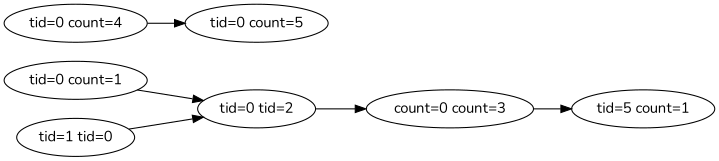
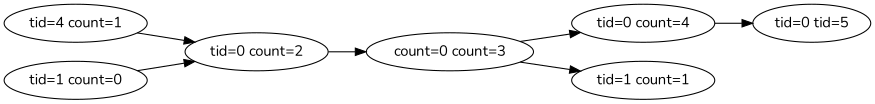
(257, 23) -> (812, 23)
none -> (545, 38)
(76, 80) -> (76, 23)
(257, 109) -> (257, 52)
(643, 109) -> (643, 80)
(76, 137) -> (76, 80)
